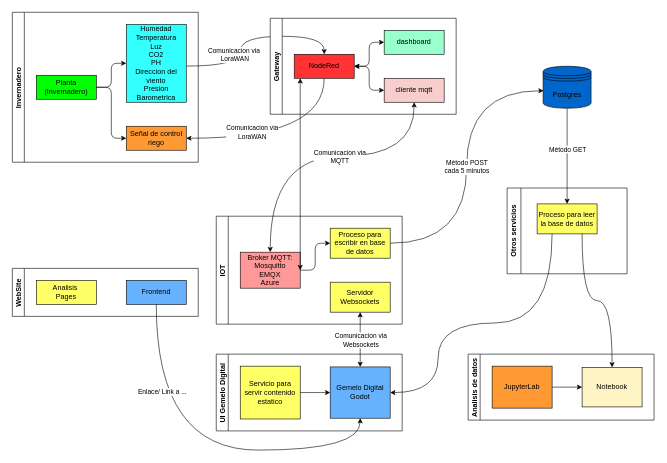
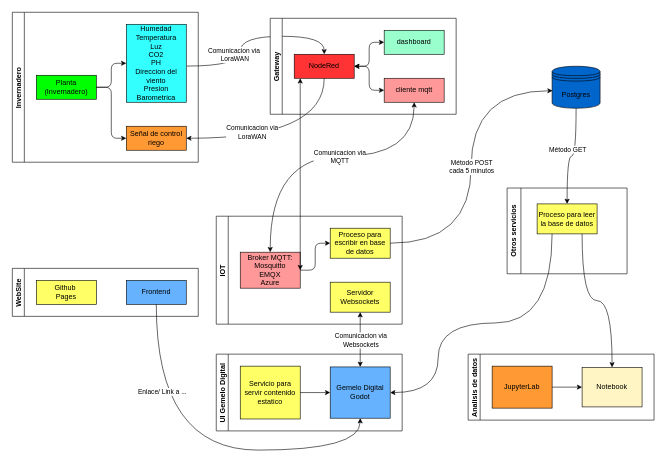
(567, 87) -> (576, 87)
(414, 90) -> (414, 90)
(66, 293) -> (66, 293)
